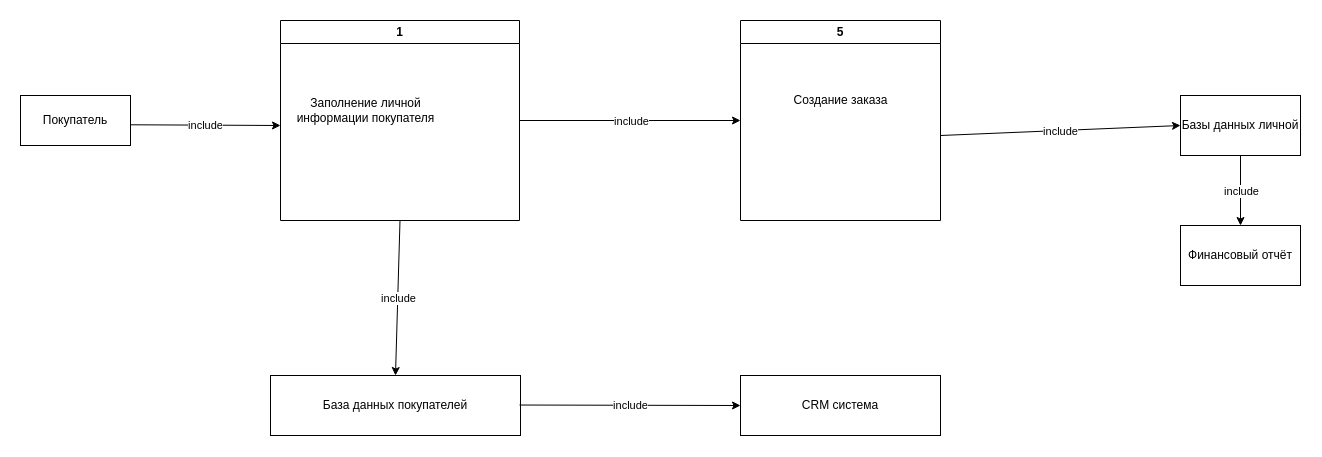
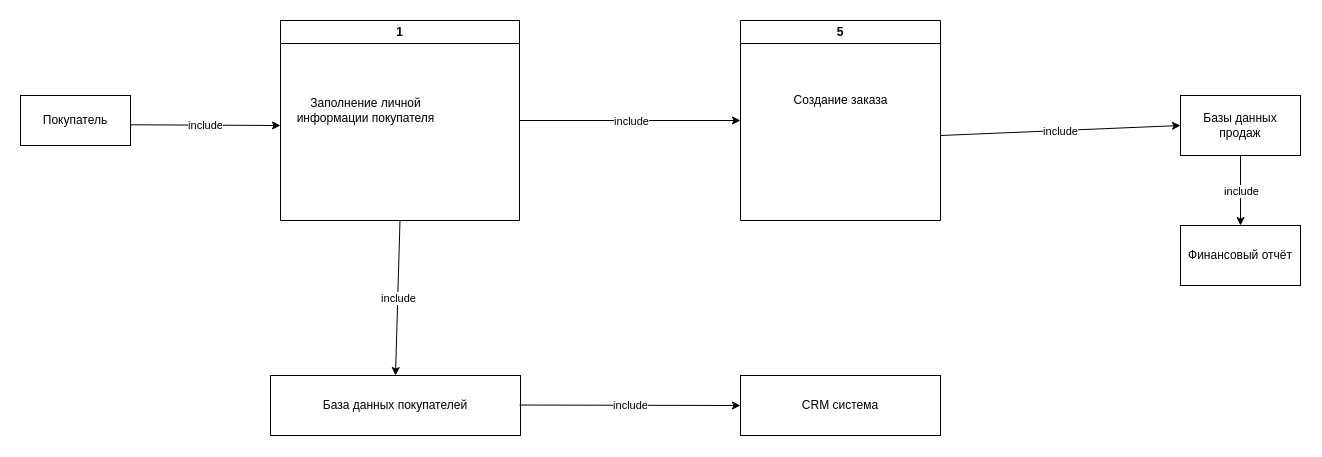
(1241, 126) -> (1241, 126)
